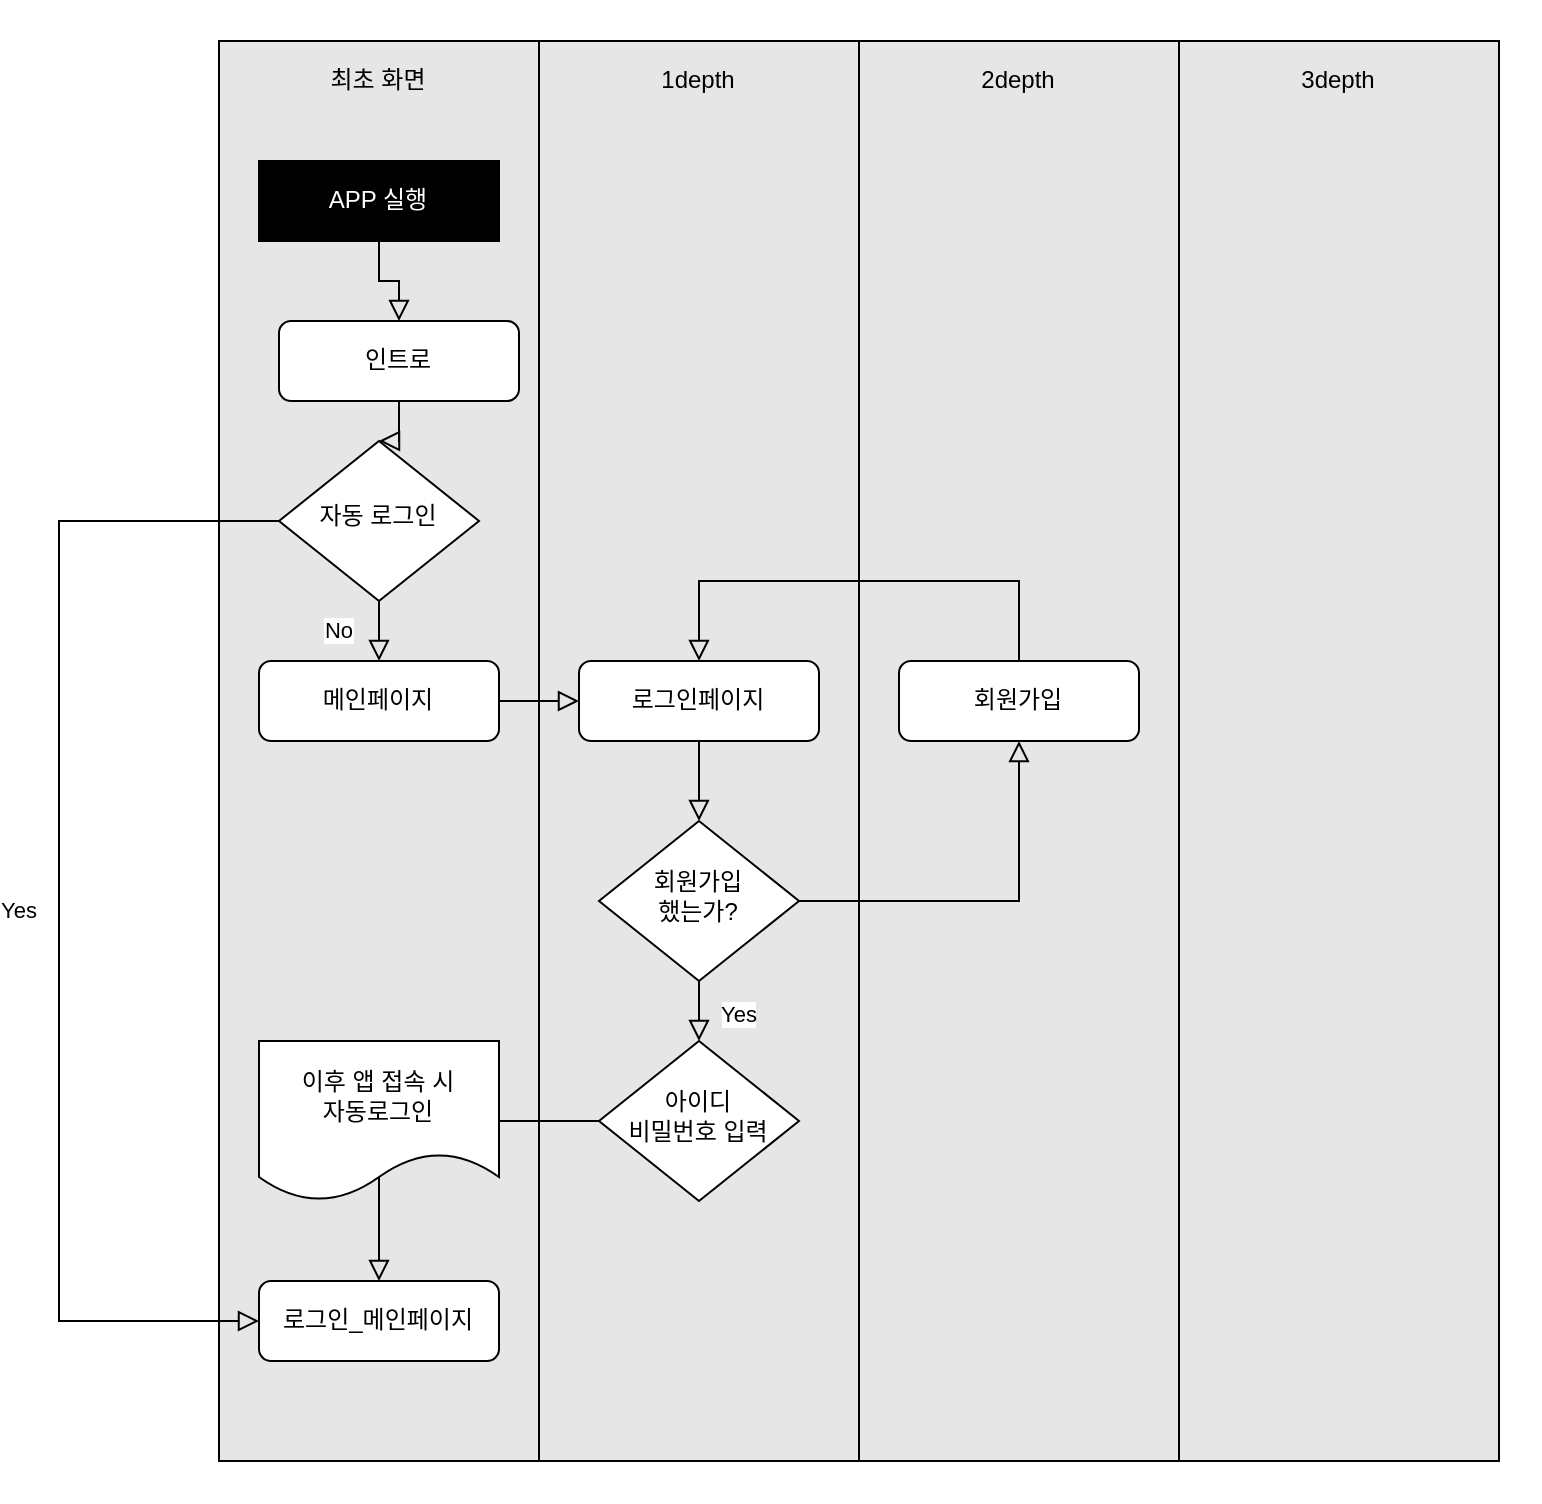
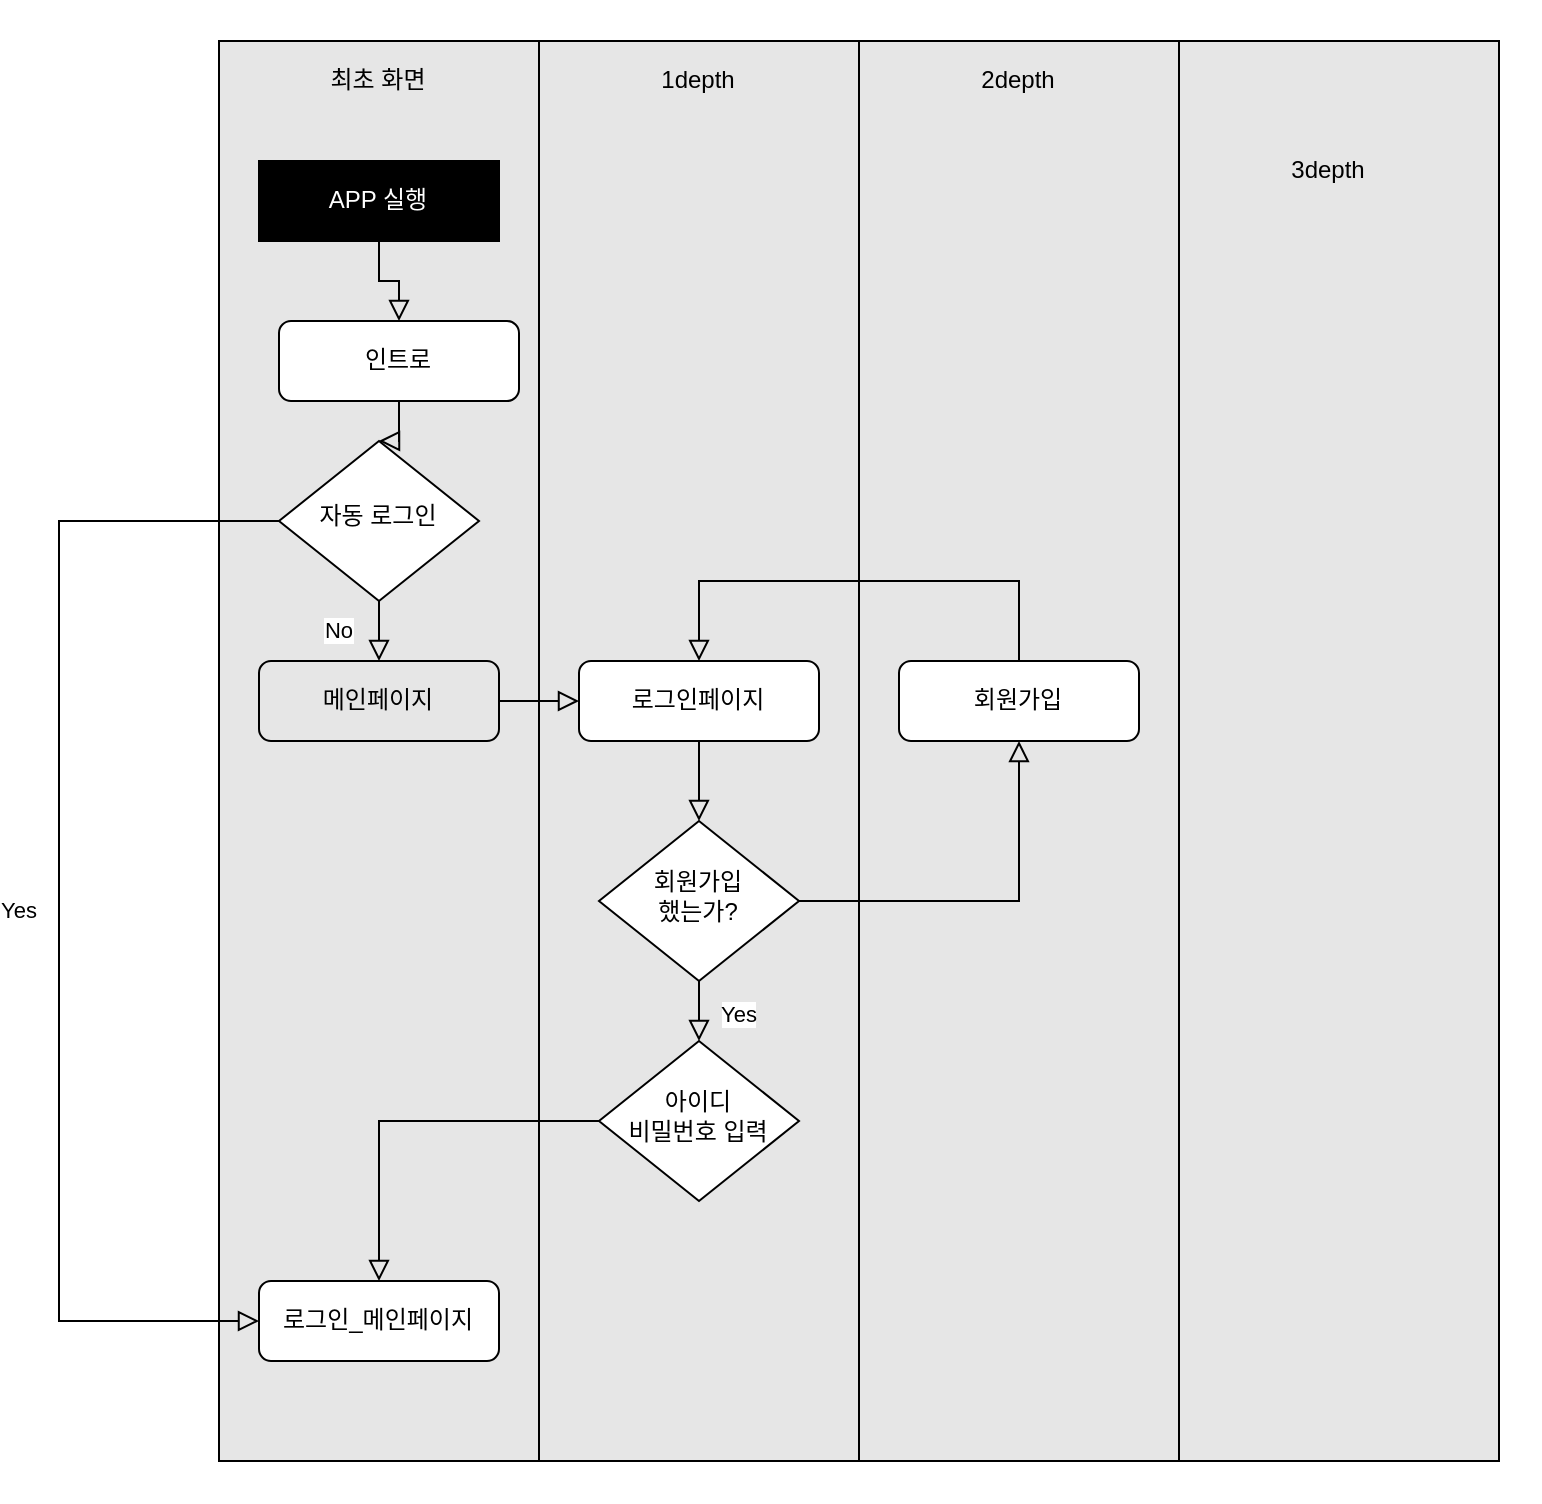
(1339, 81) -> (1329, 171)
(379, 701) -> (379, 701)
(379, 1121) -> none
